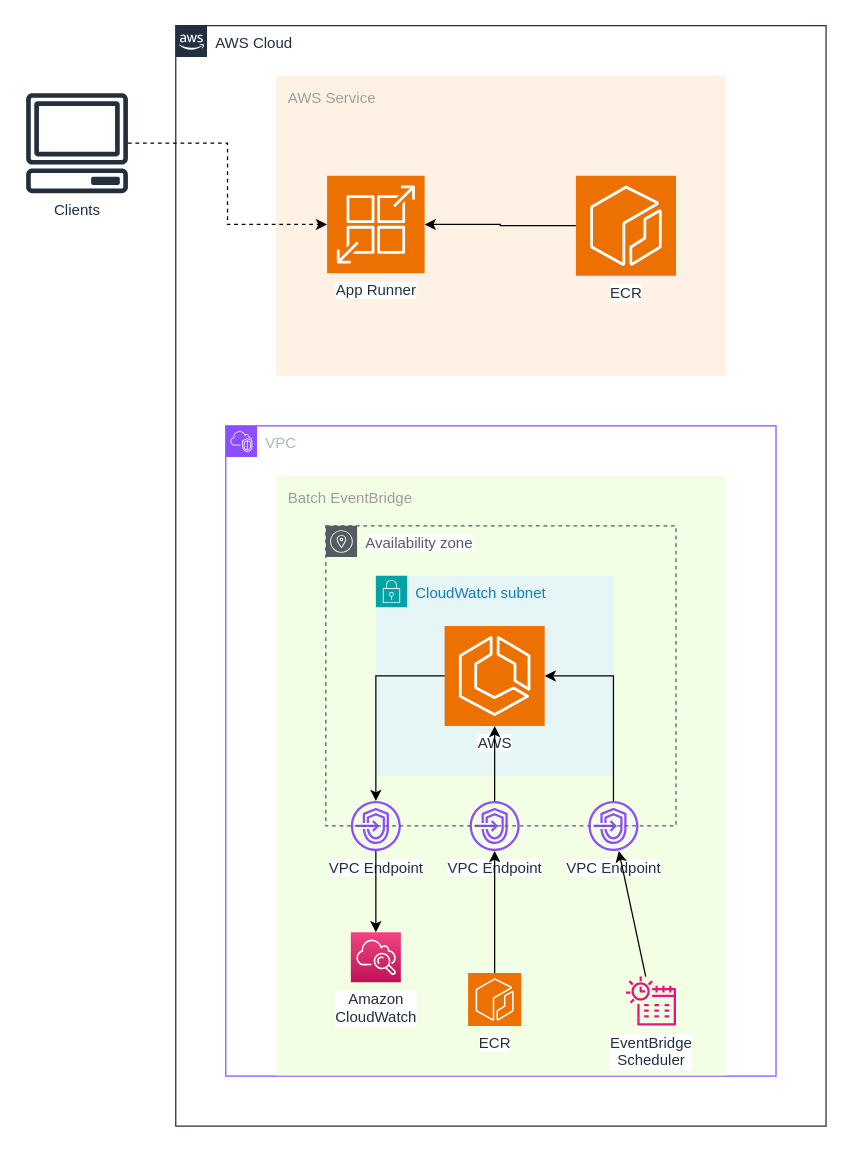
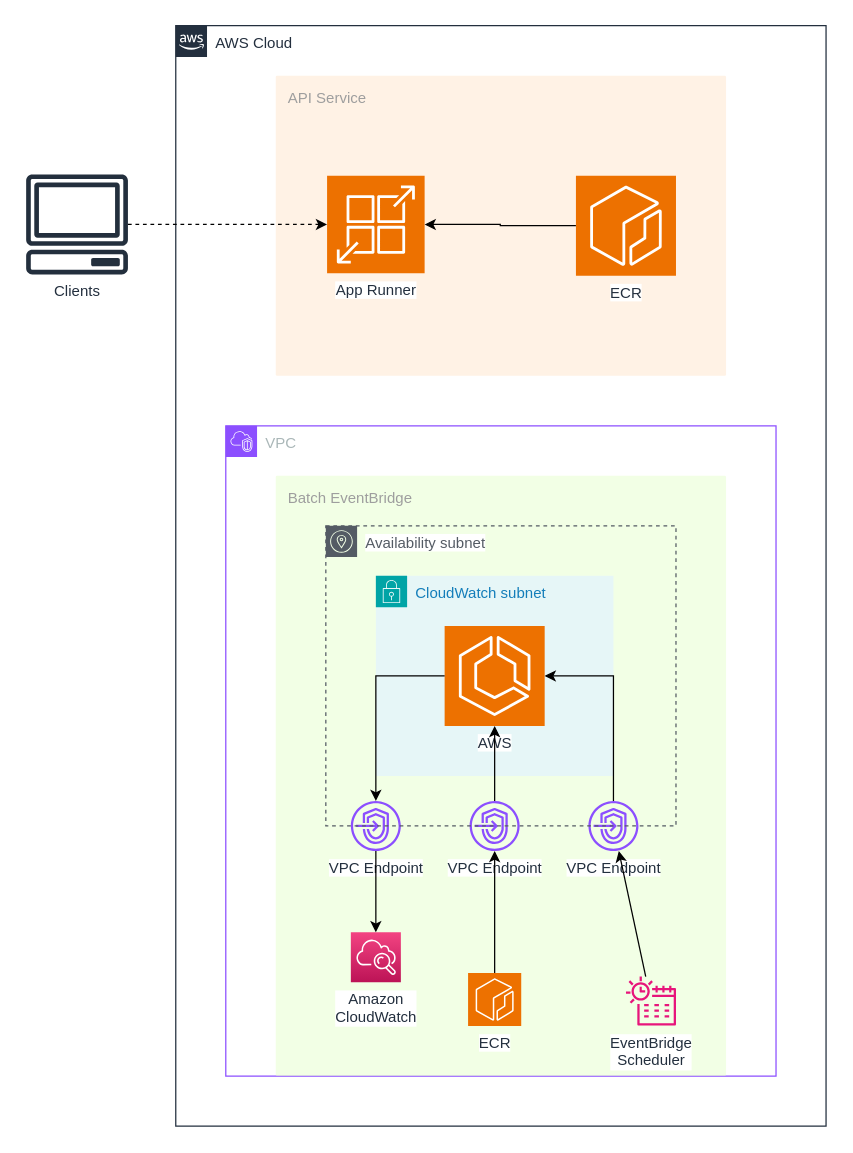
(330, 98) -> (330, 98)
(77, 143) -> (77, 224)
(425, 543) -> (434, 543)
